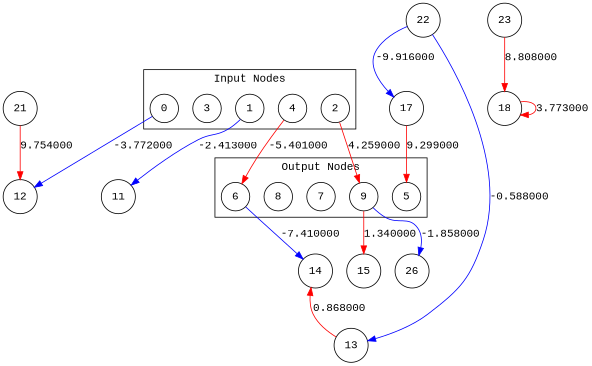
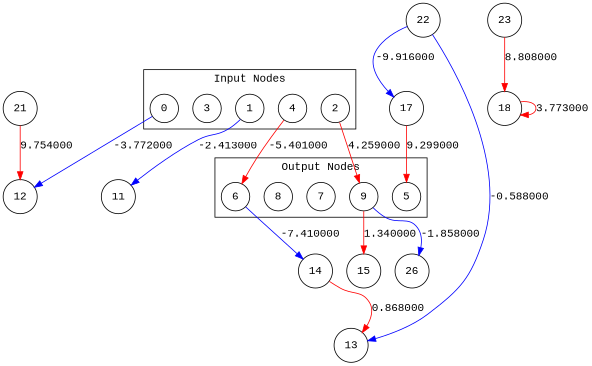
(317, 320) -> (362, 295)
